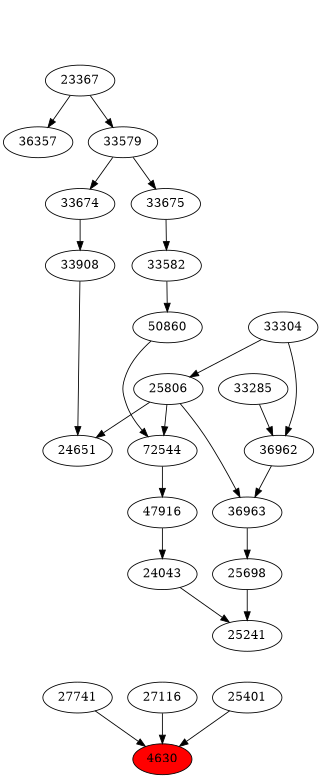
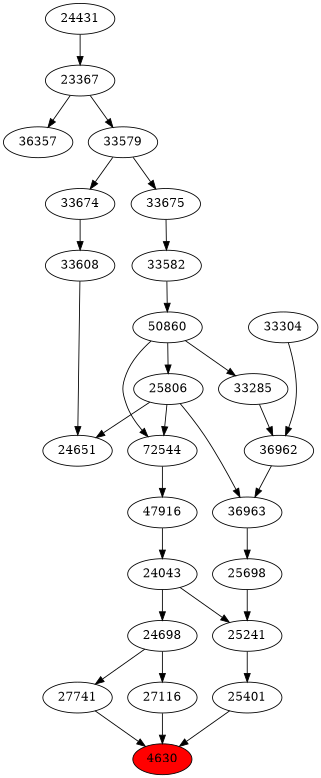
none -> (80, 19)
(80, 266) -> (80, 266)
none -> (207, 356)
(230, 356) -> (168, 354)
none -> (162, 636)
none -> (247, 662)
